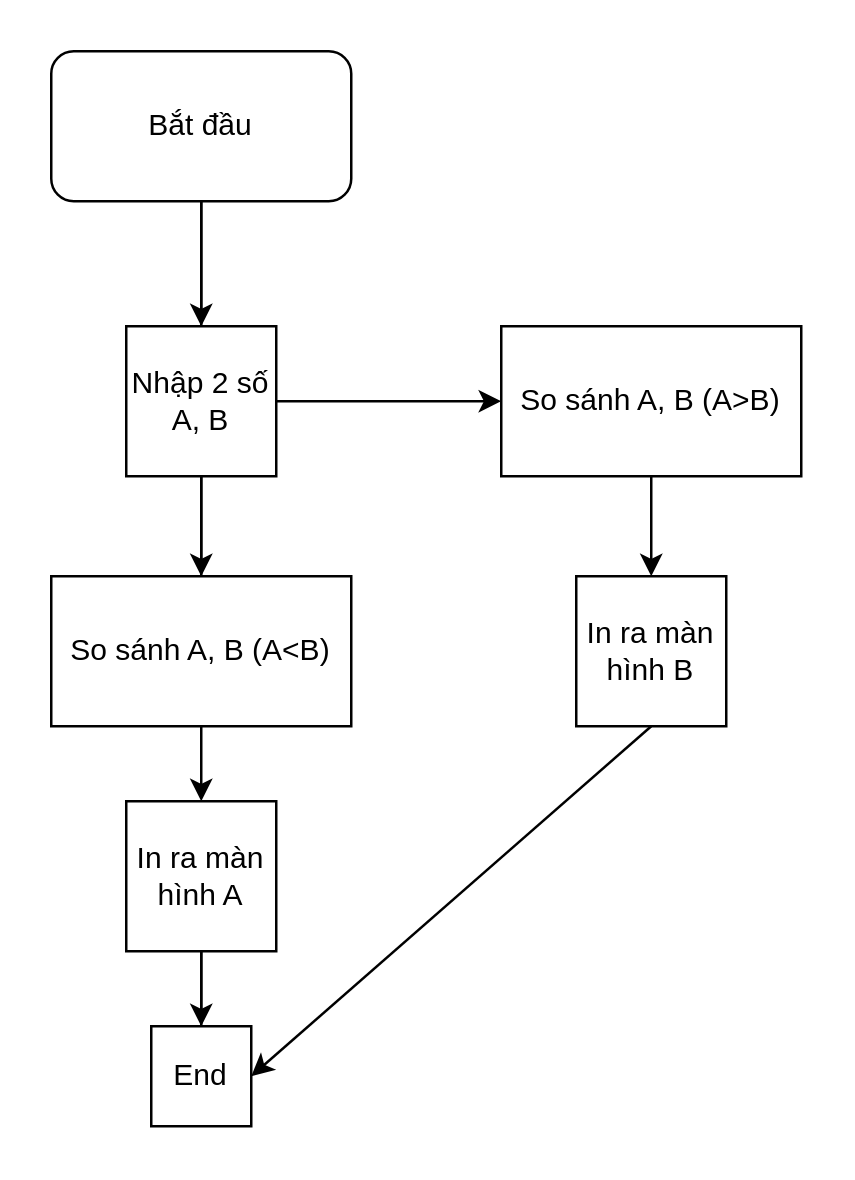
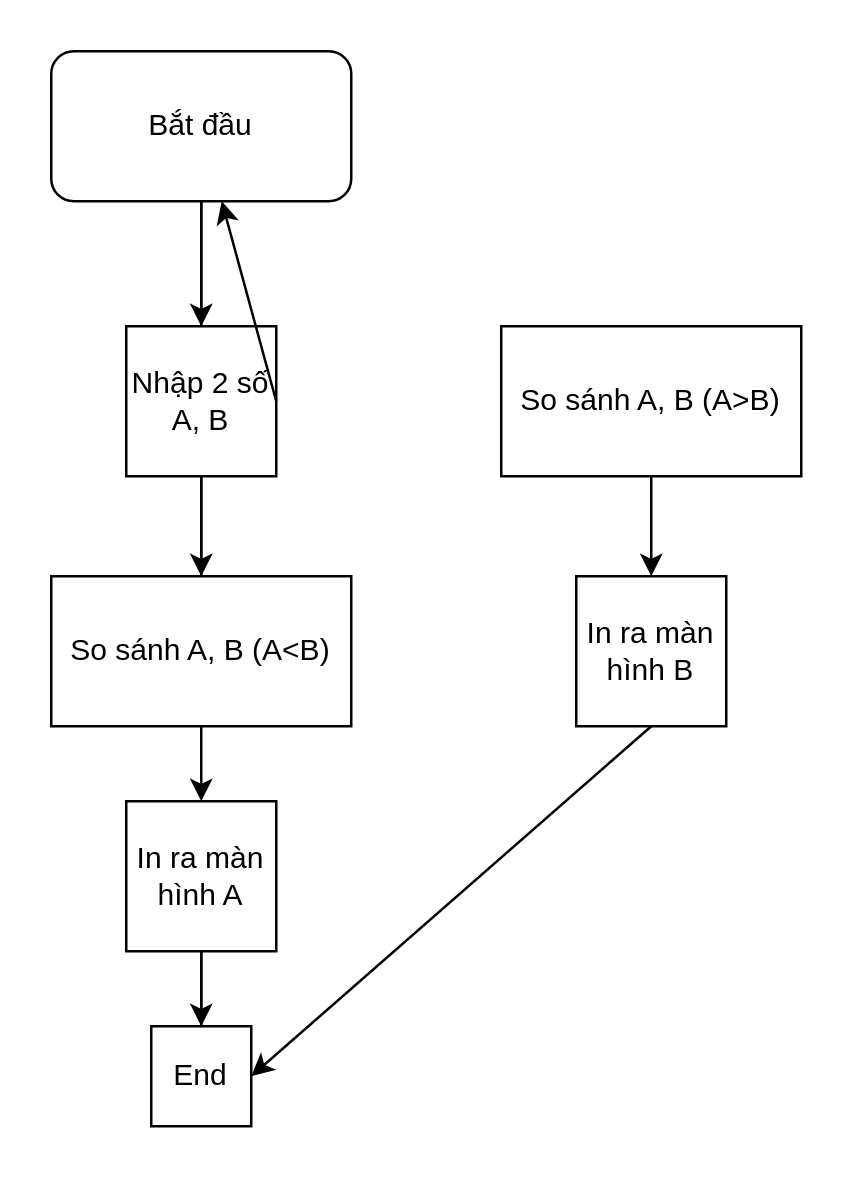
(380, 401) -> (251, 309)
